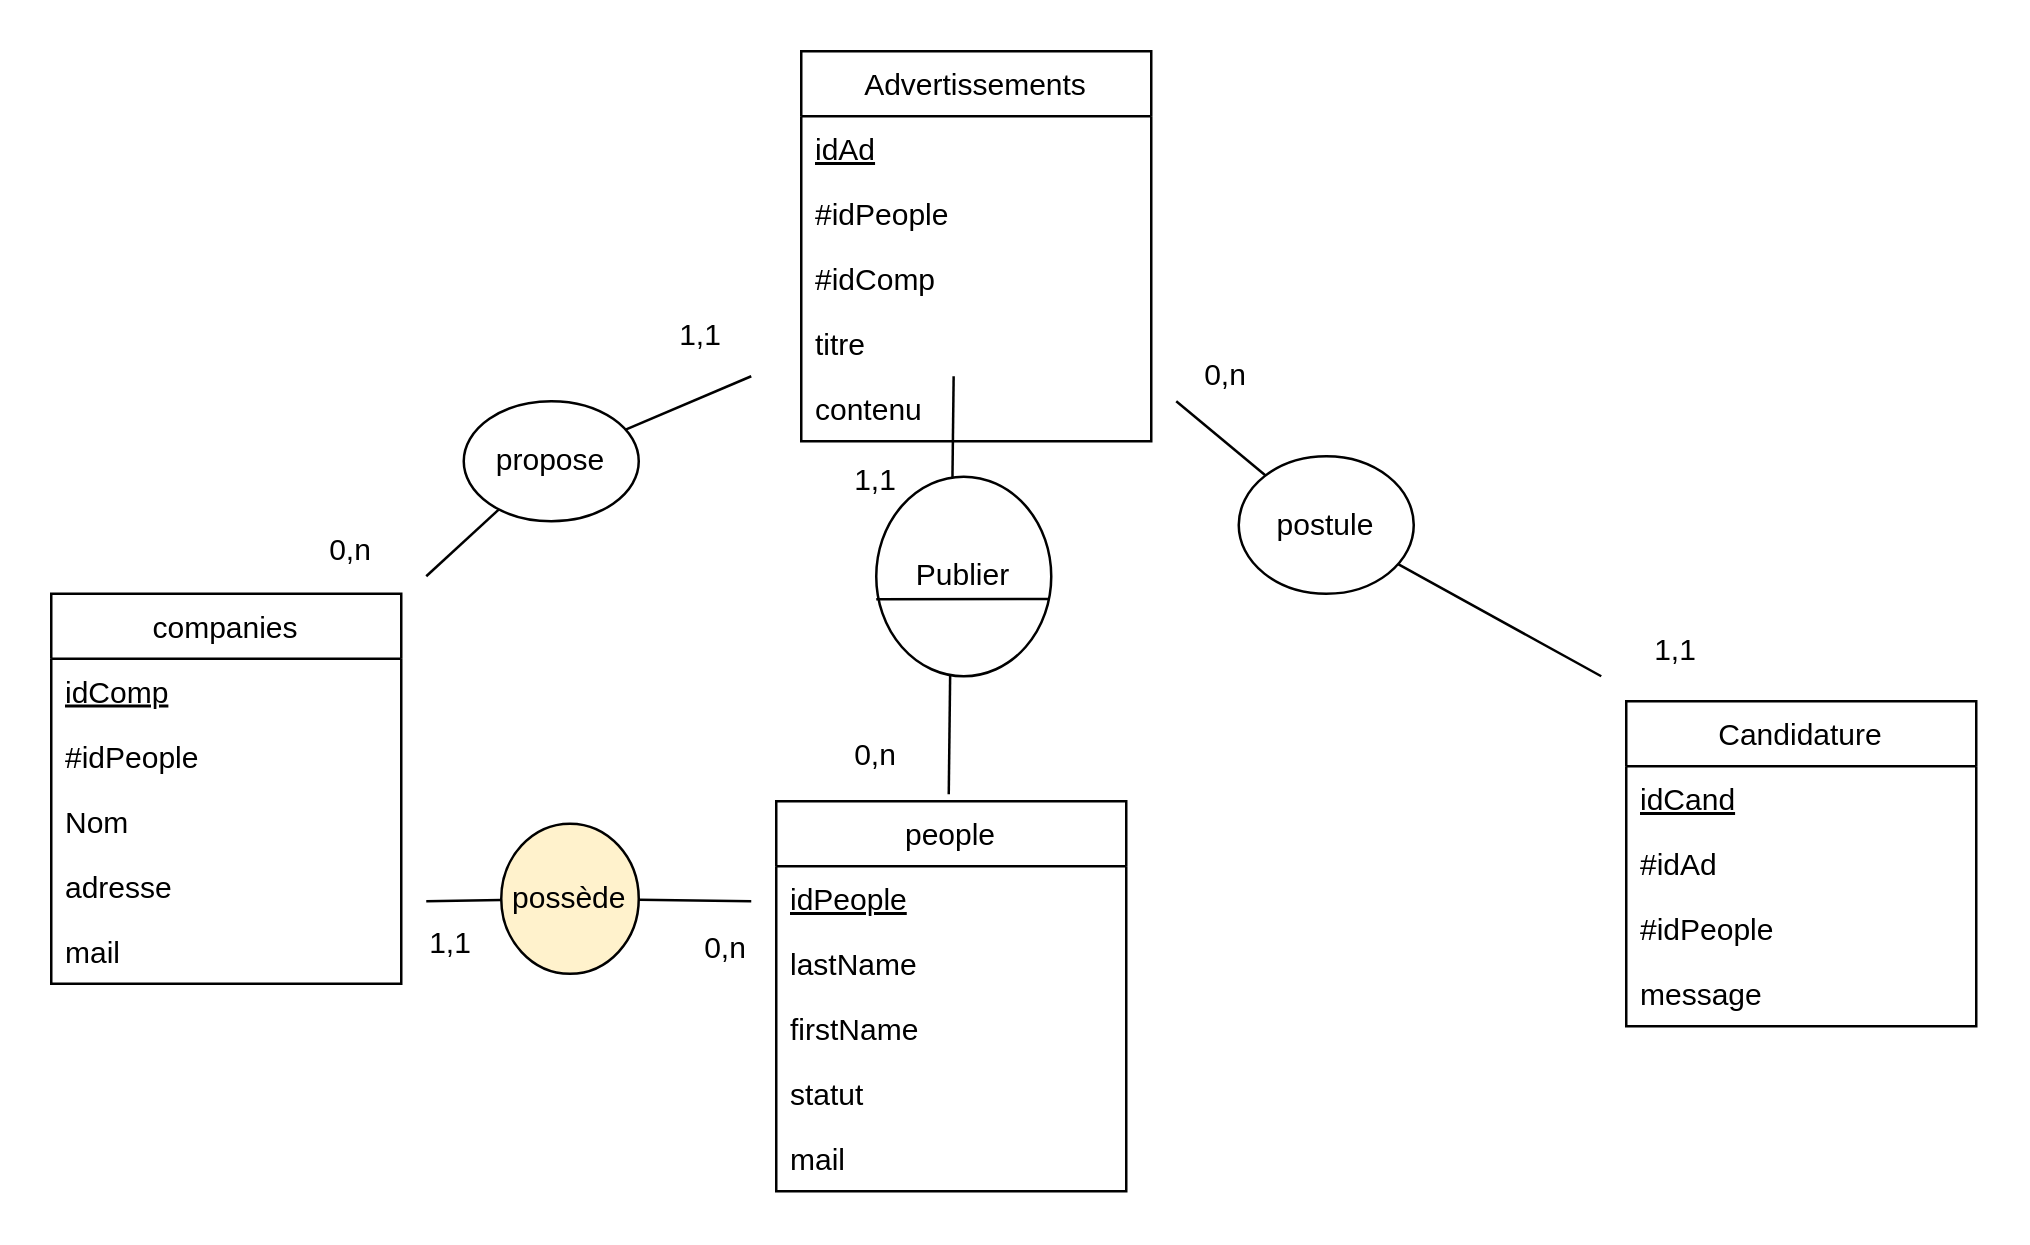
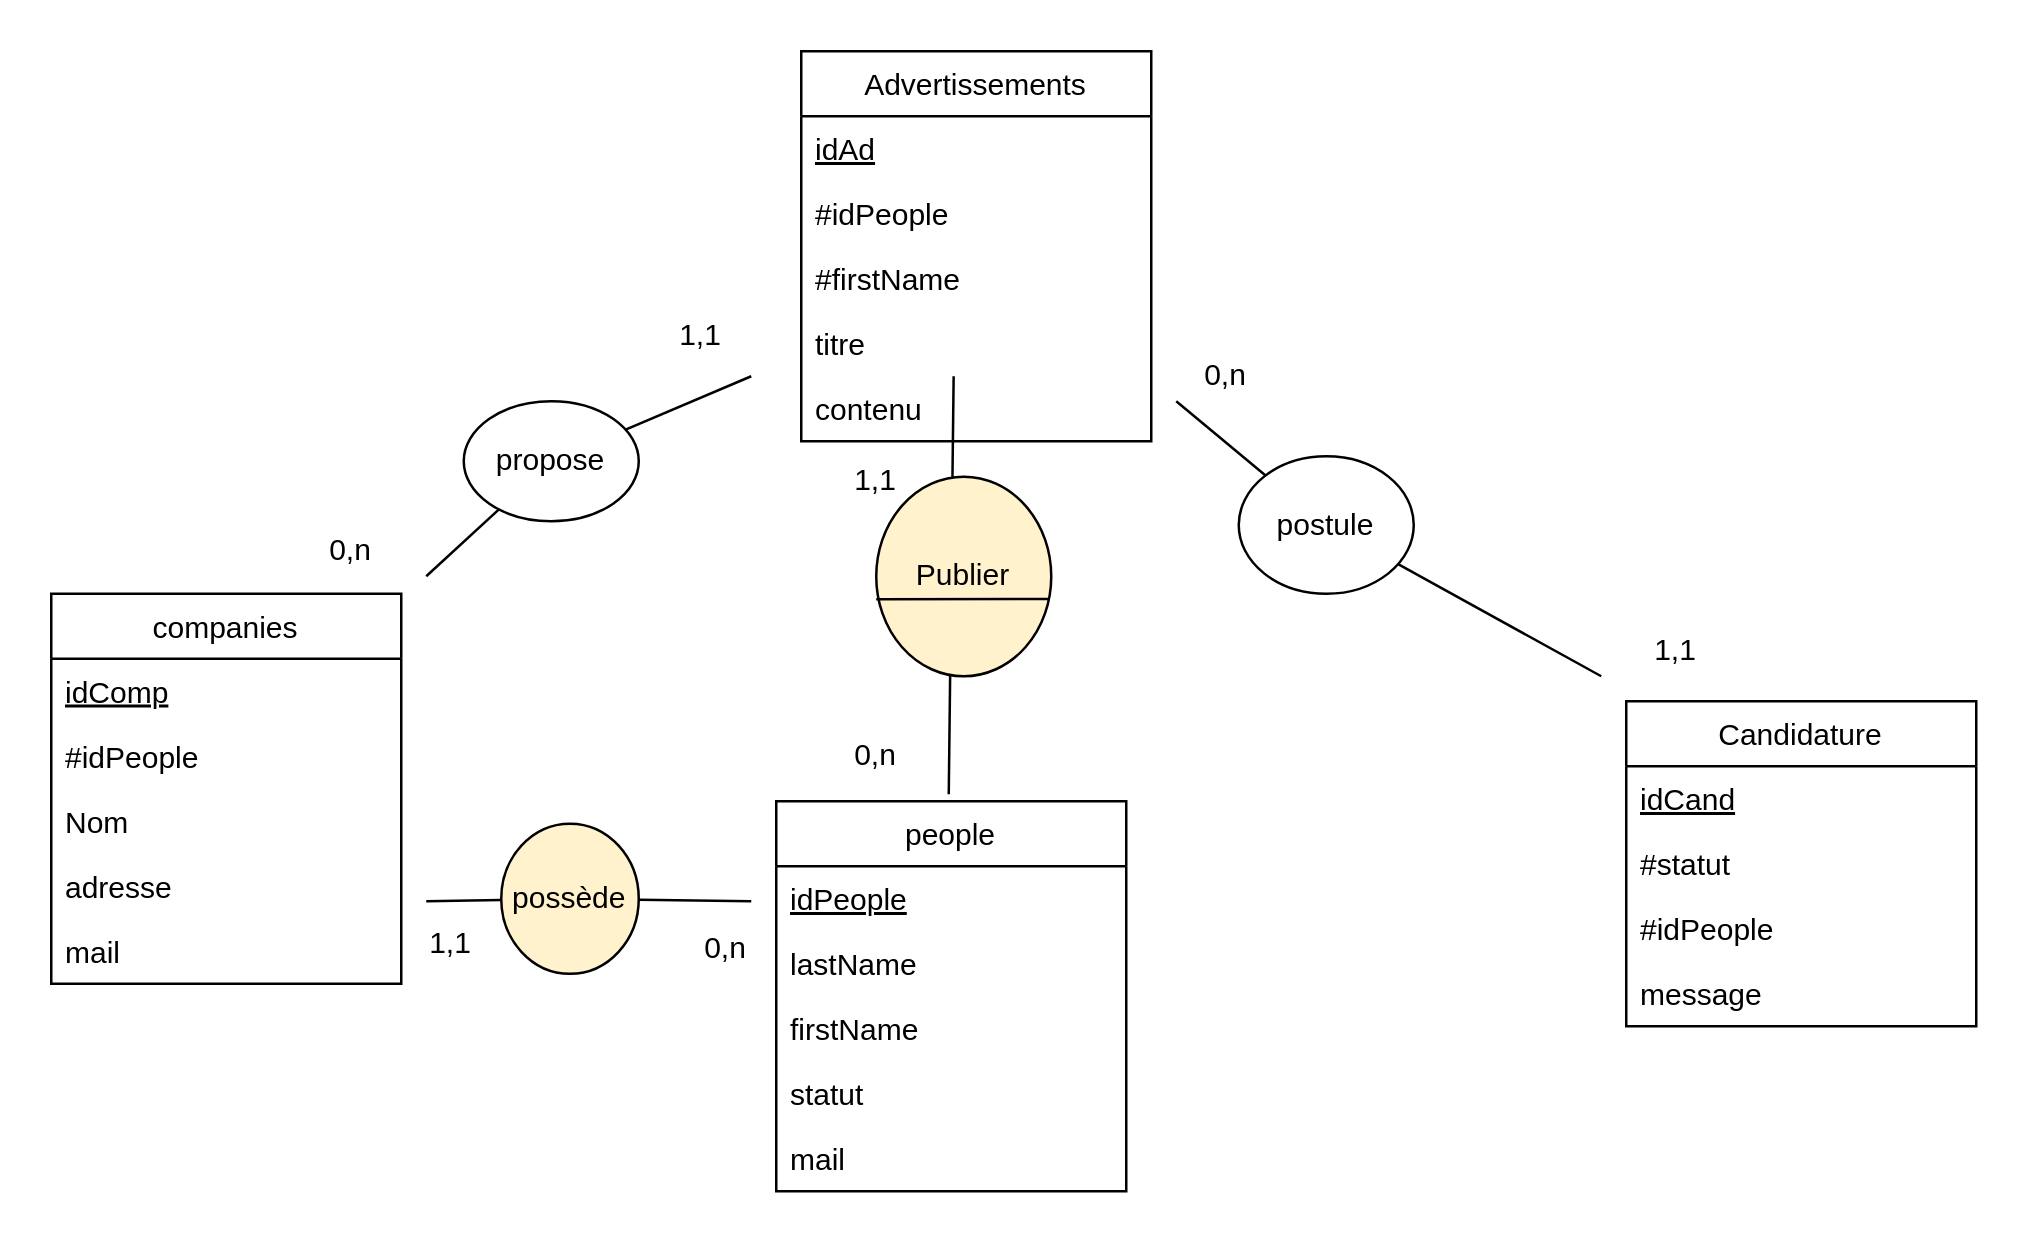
(870, 280) -> (895, 280)
(964, 576) -> (964, 576)
(1678, 865) -> (1699, 865)
